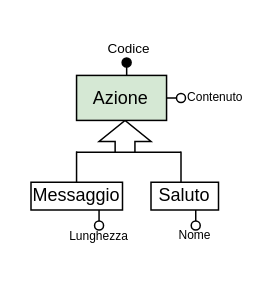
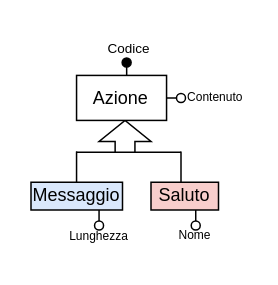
(121, 98) -> (121, 98)
(77, 196) -> (77, 196)
(185, 196) -> (185, 196)
